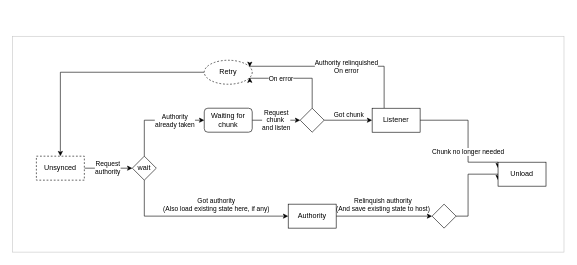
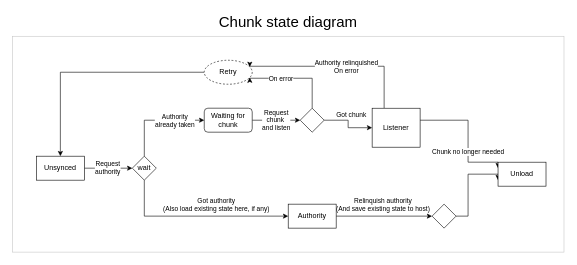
none -> (288, 21)
(396, 120) -> (396, 128)
(60, 168) -> (60, 168)
